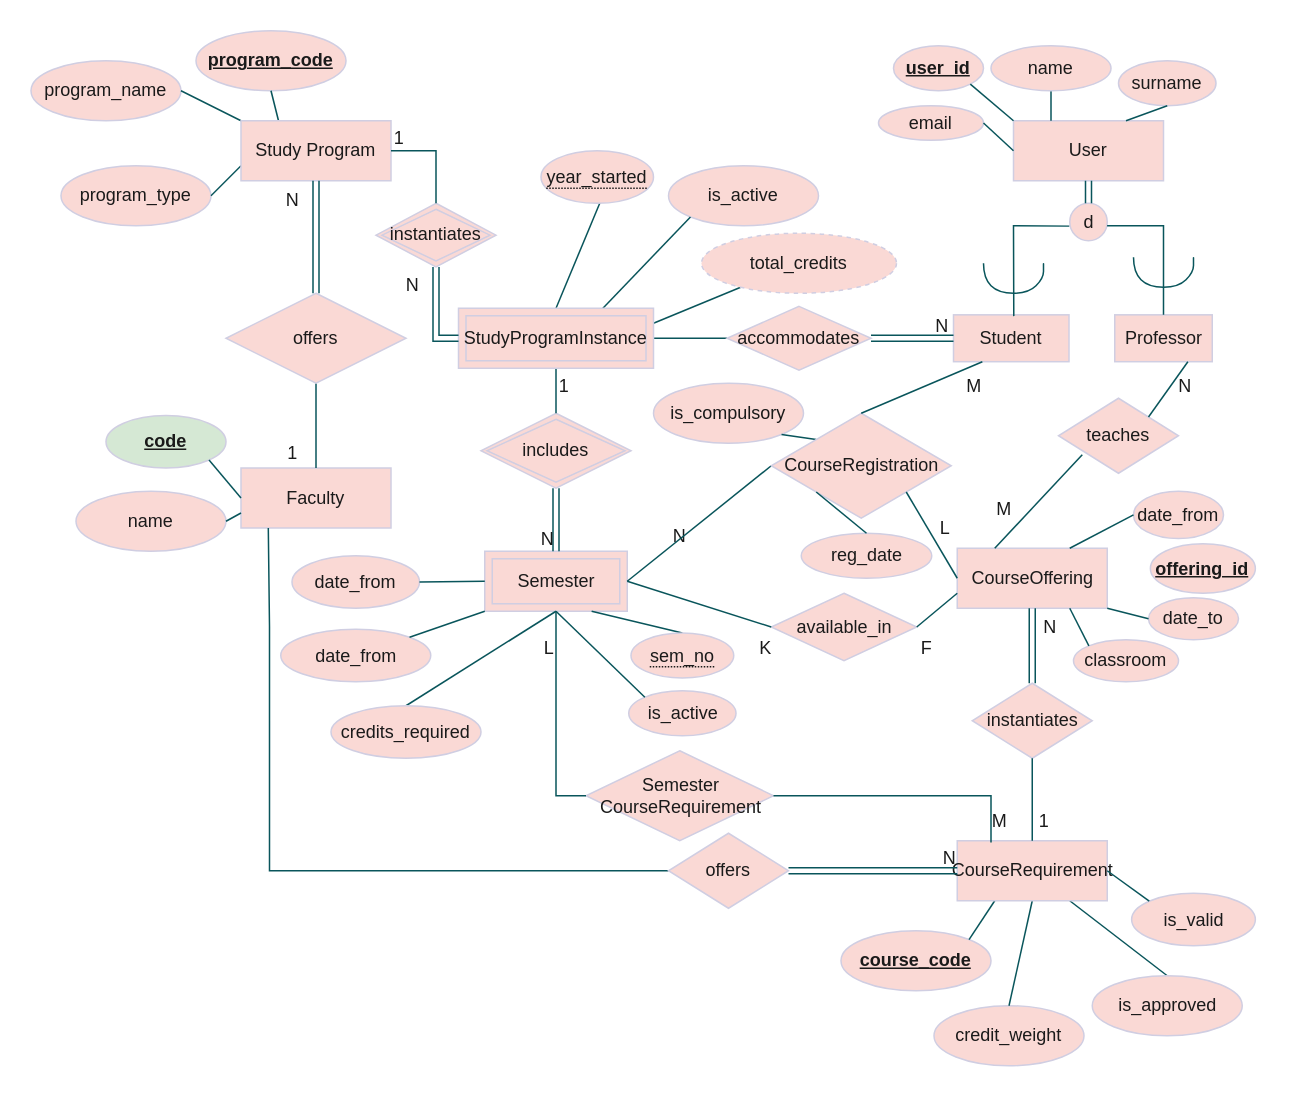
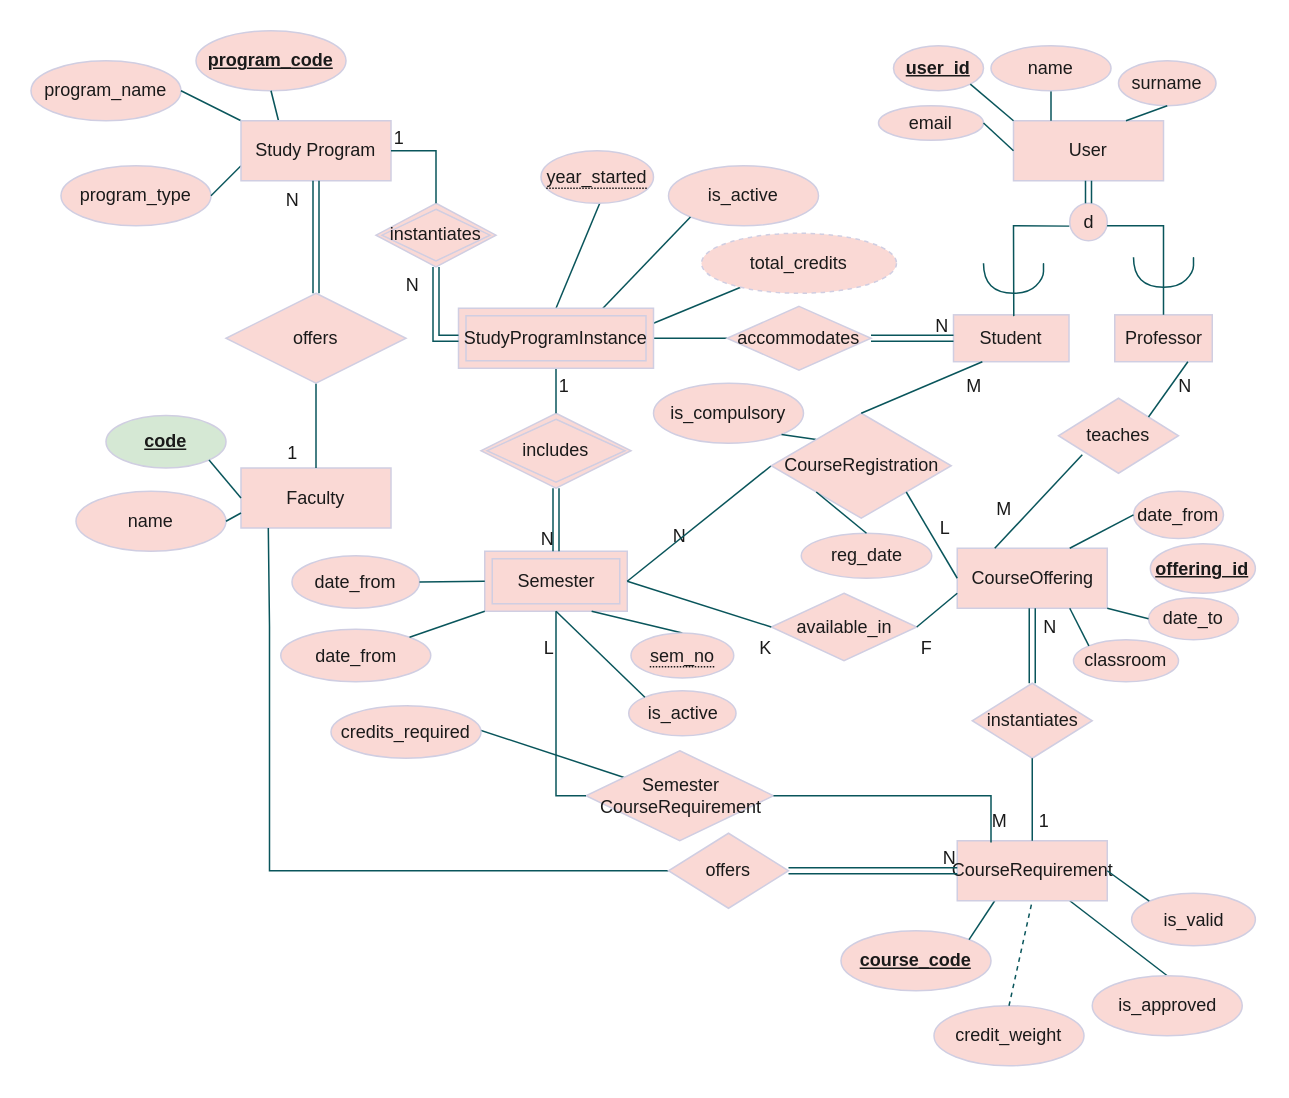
(479, 659) -> (551, 754)
(1021, 952) -> (1021, 952)
